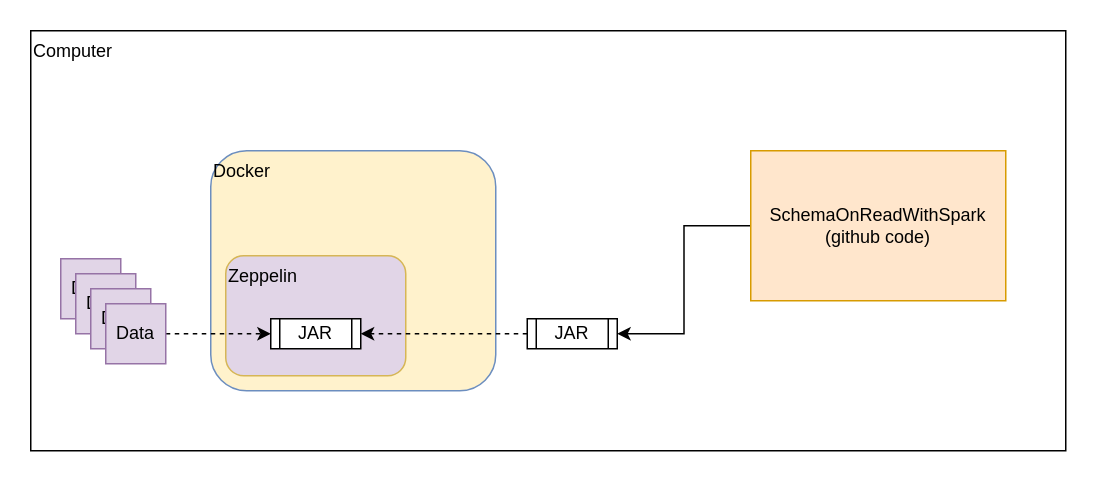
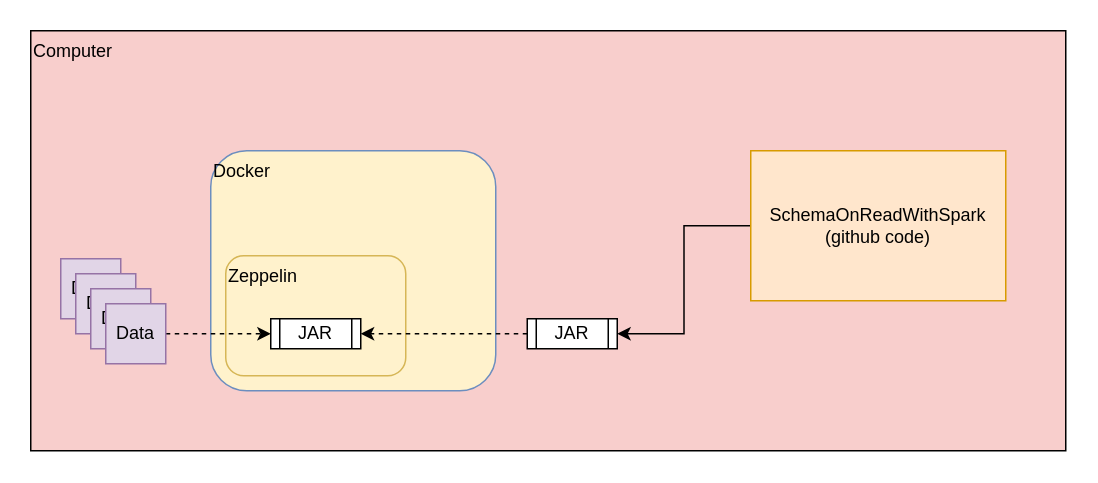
(548, 241) -> (548, 241)
(316, 316) -> (316, 316)
